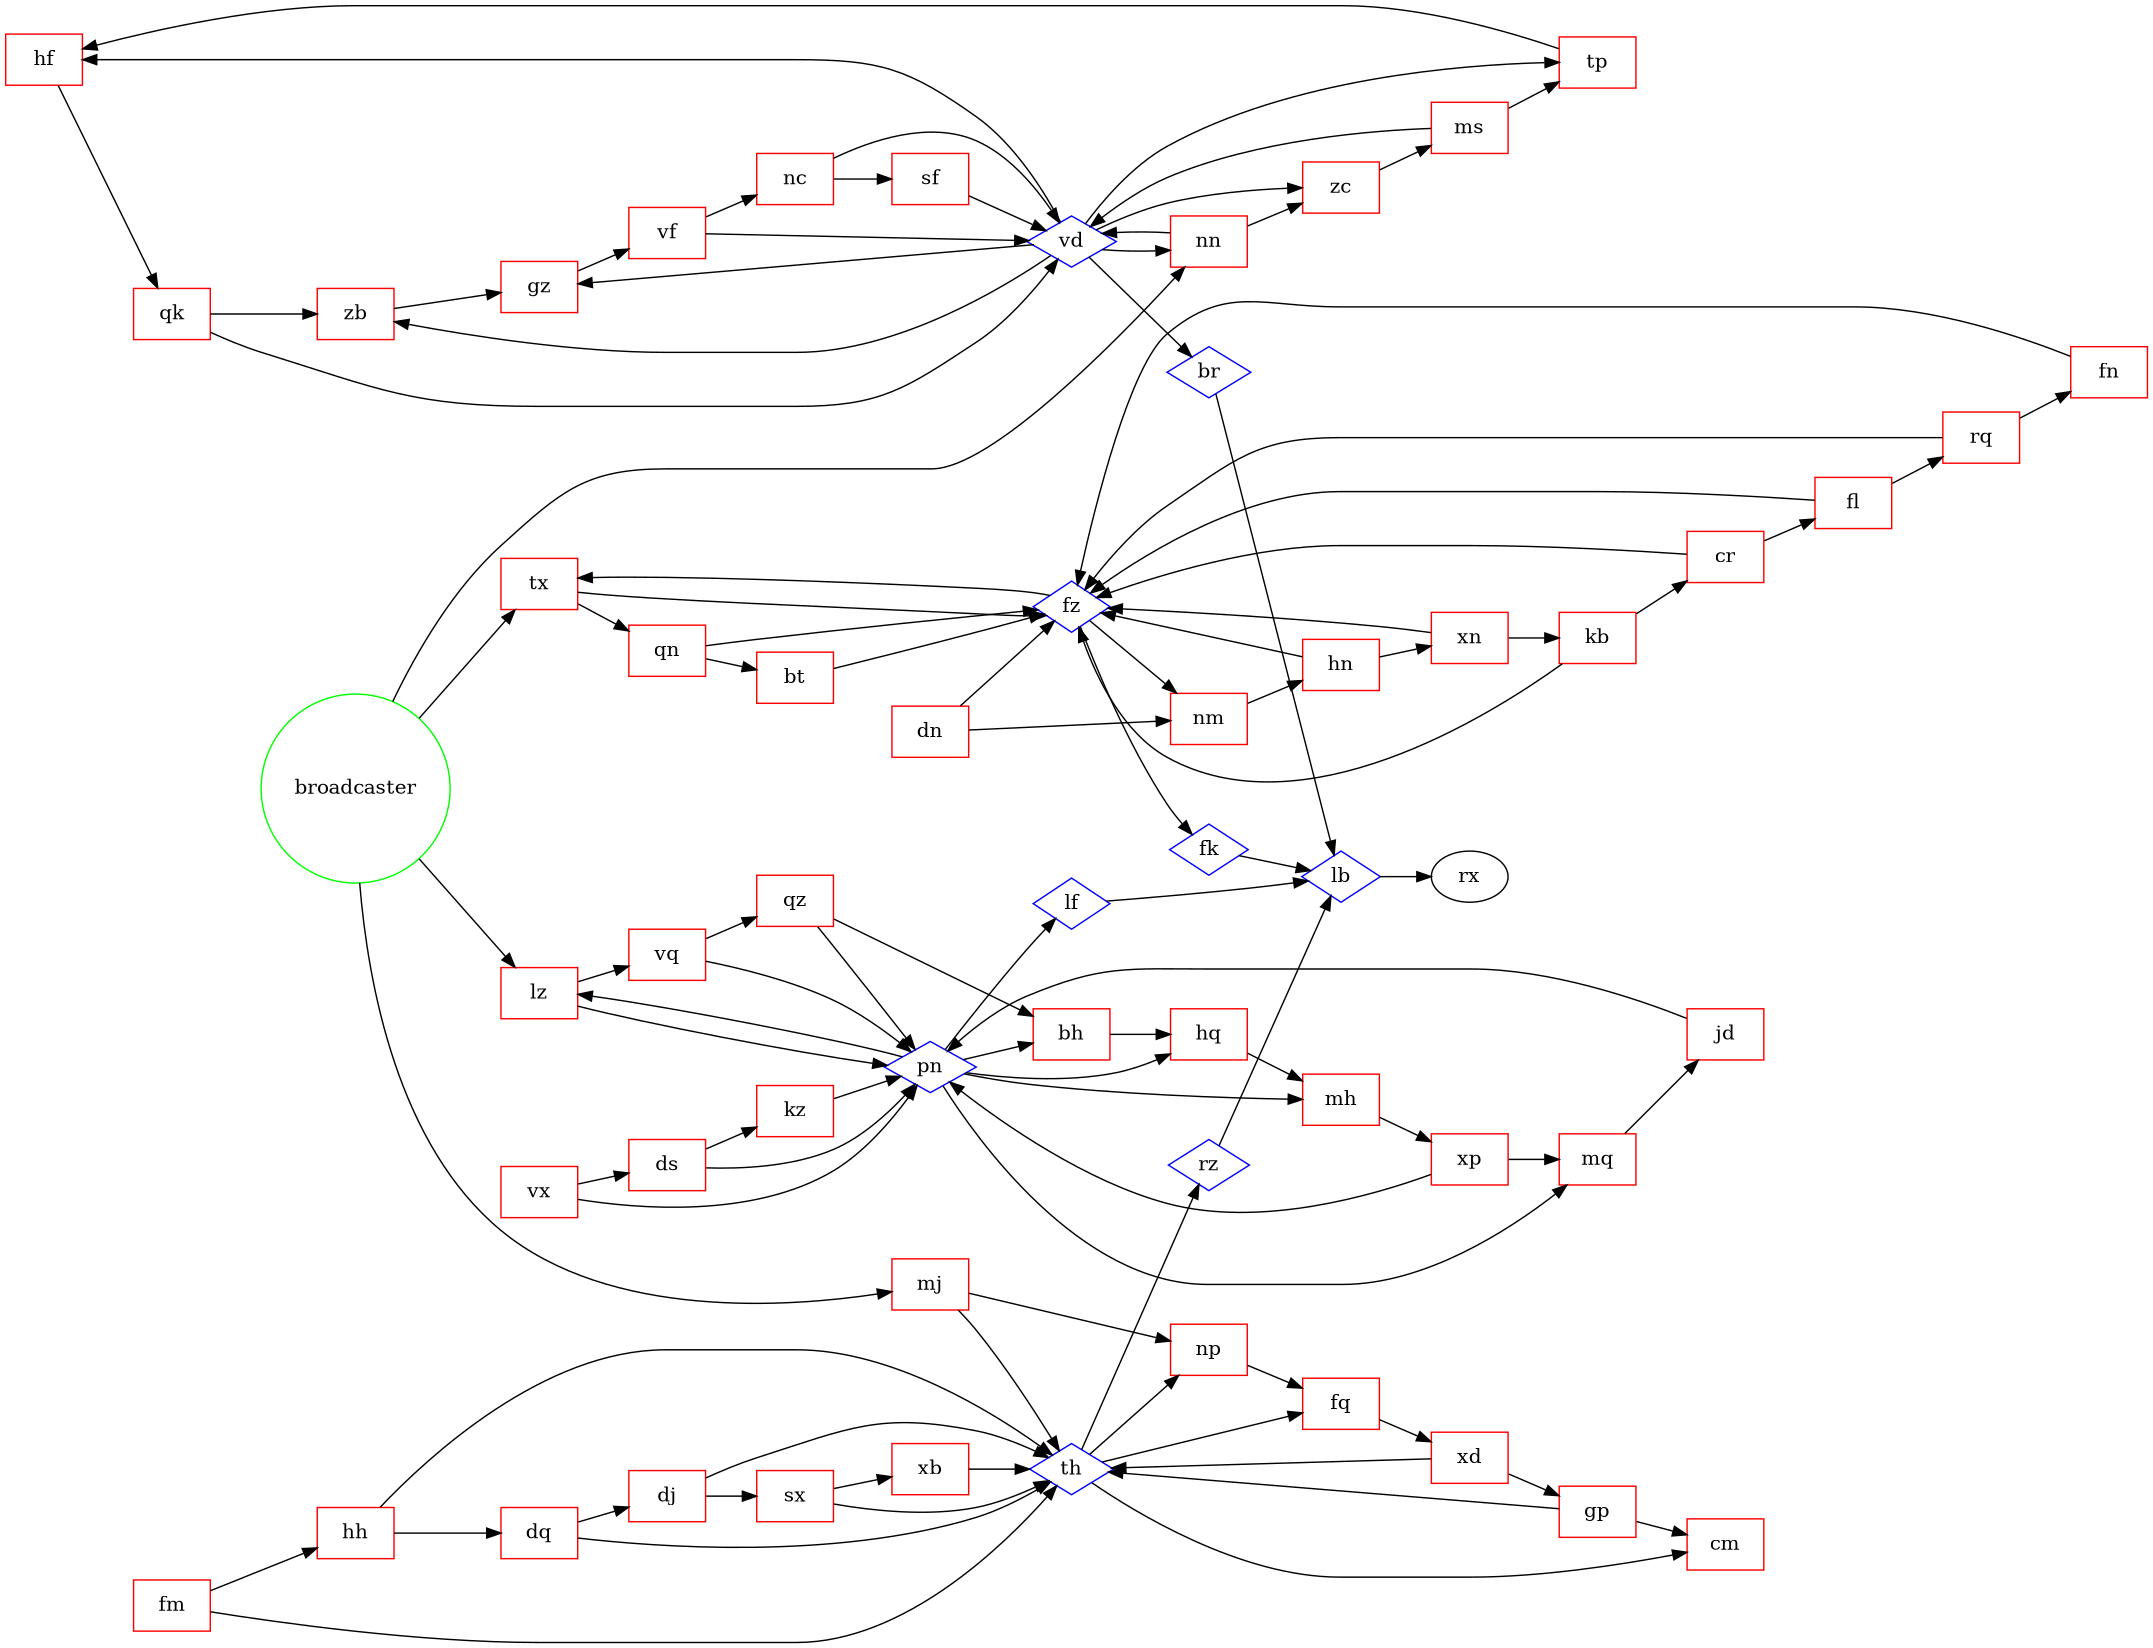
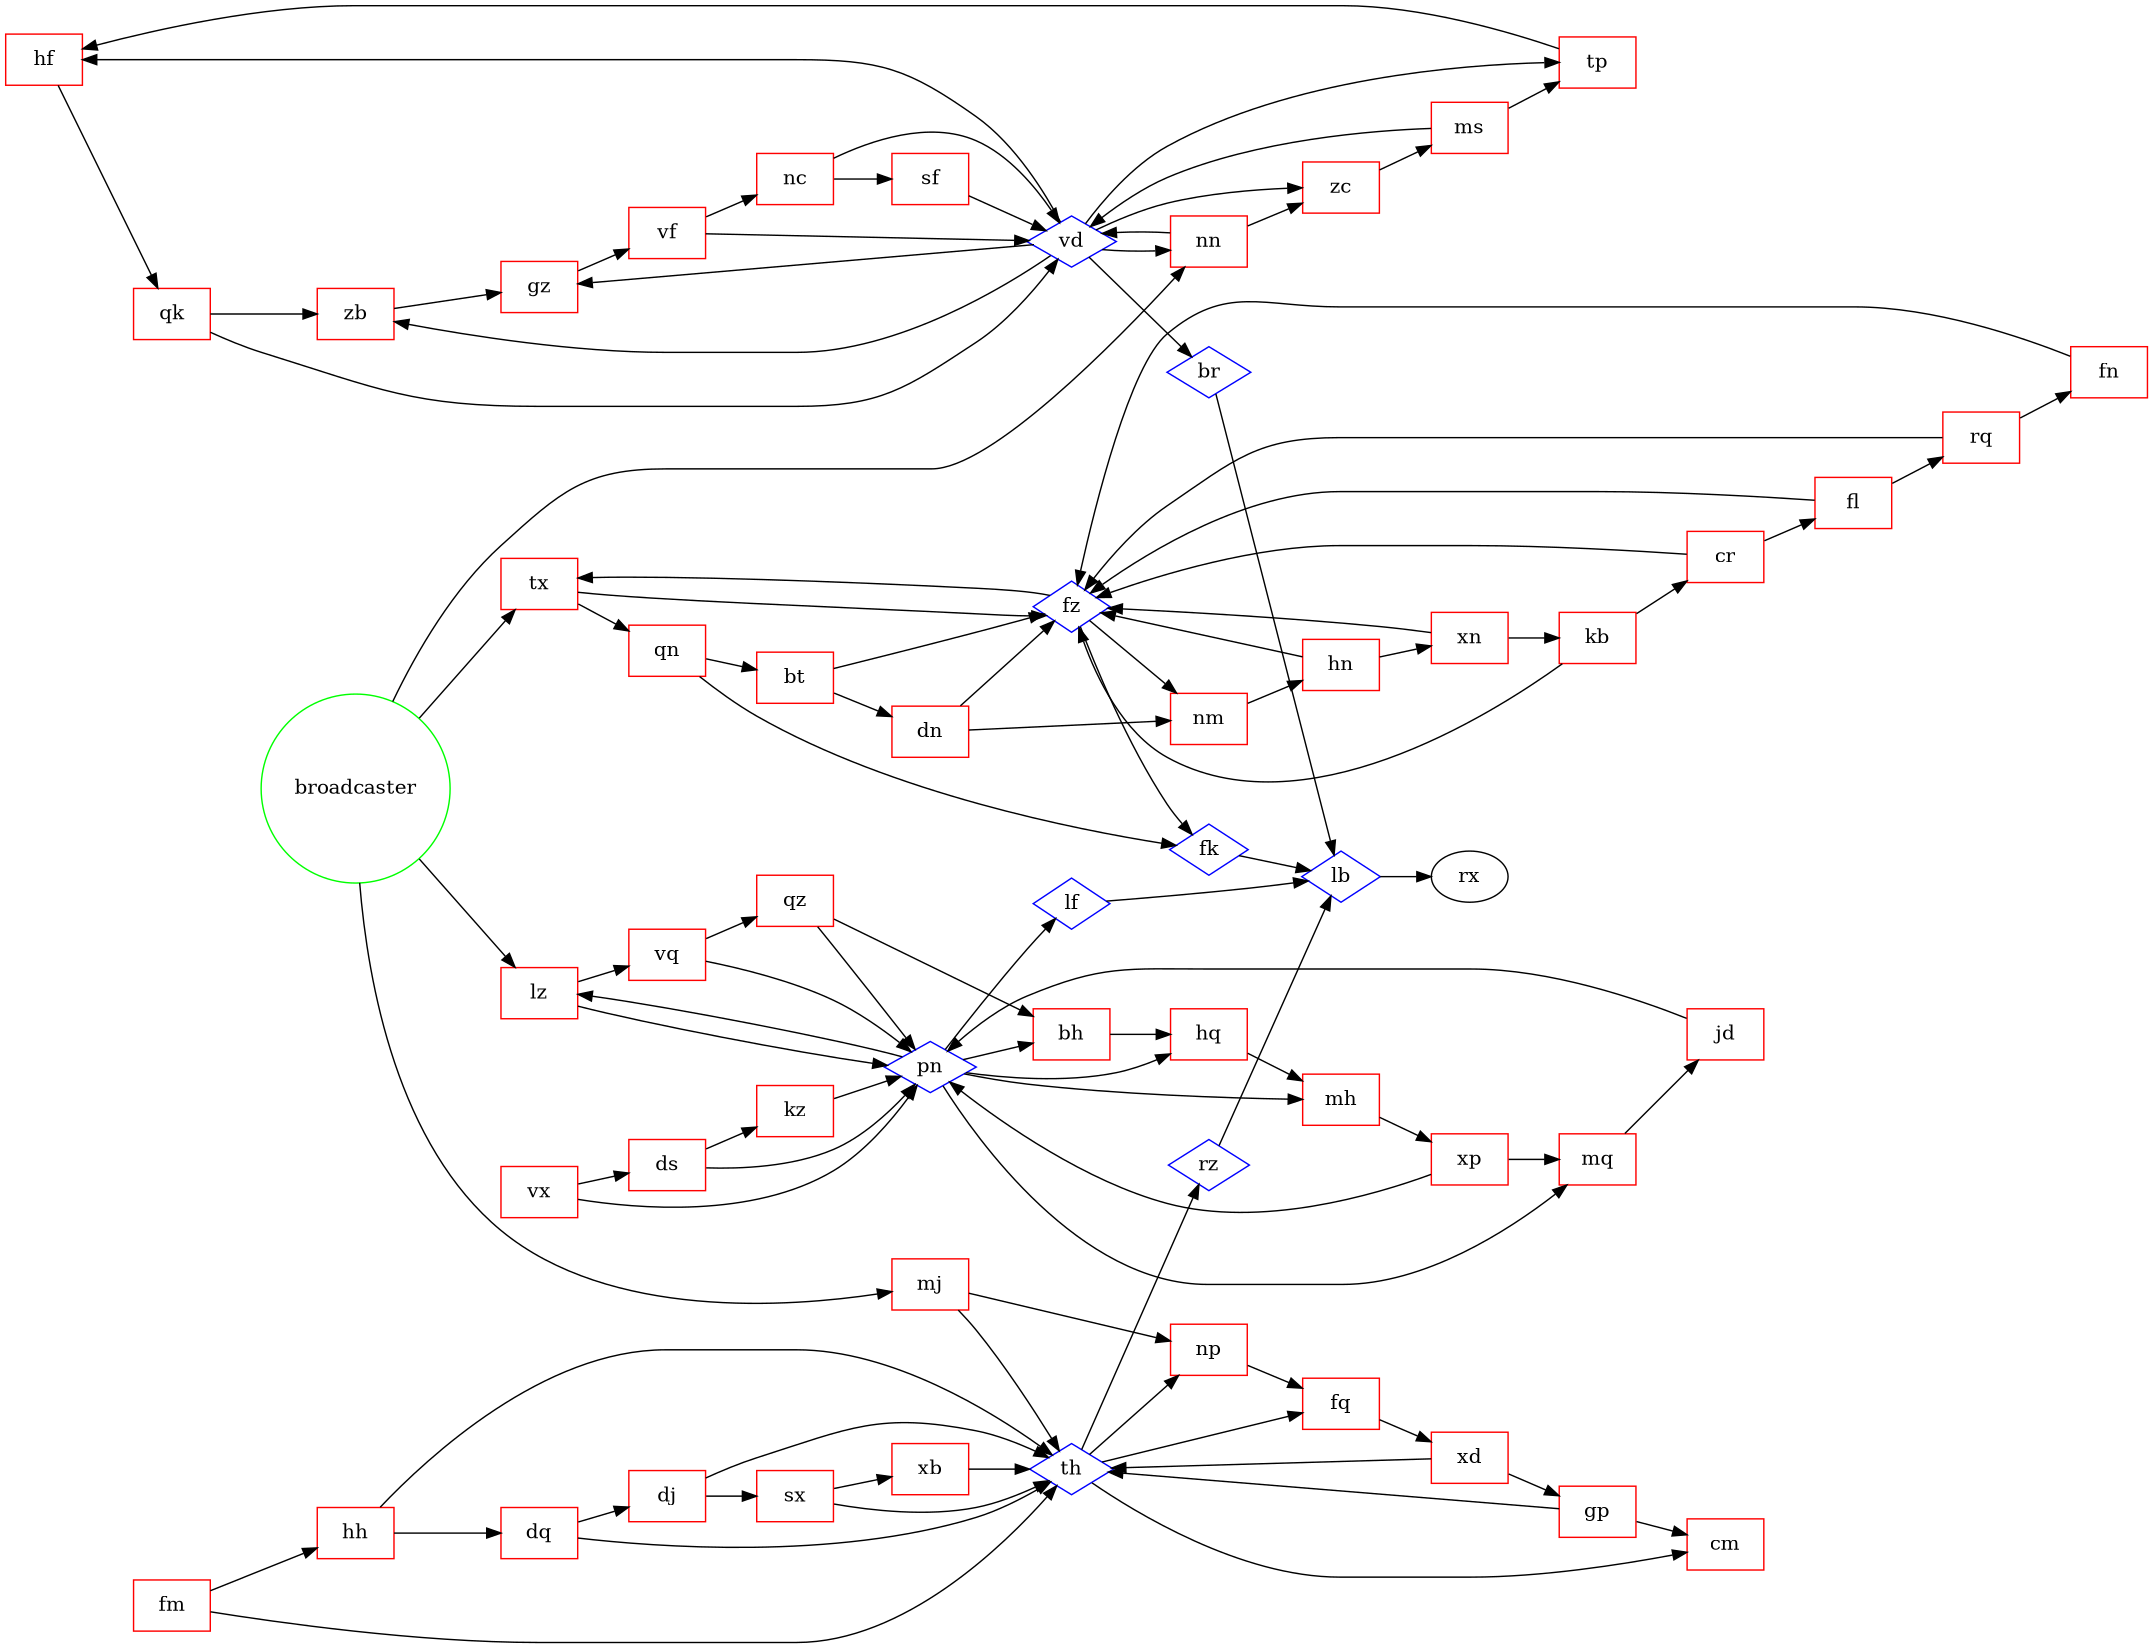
(864, 627) -> (921, 786)
none -> (856, 702)
